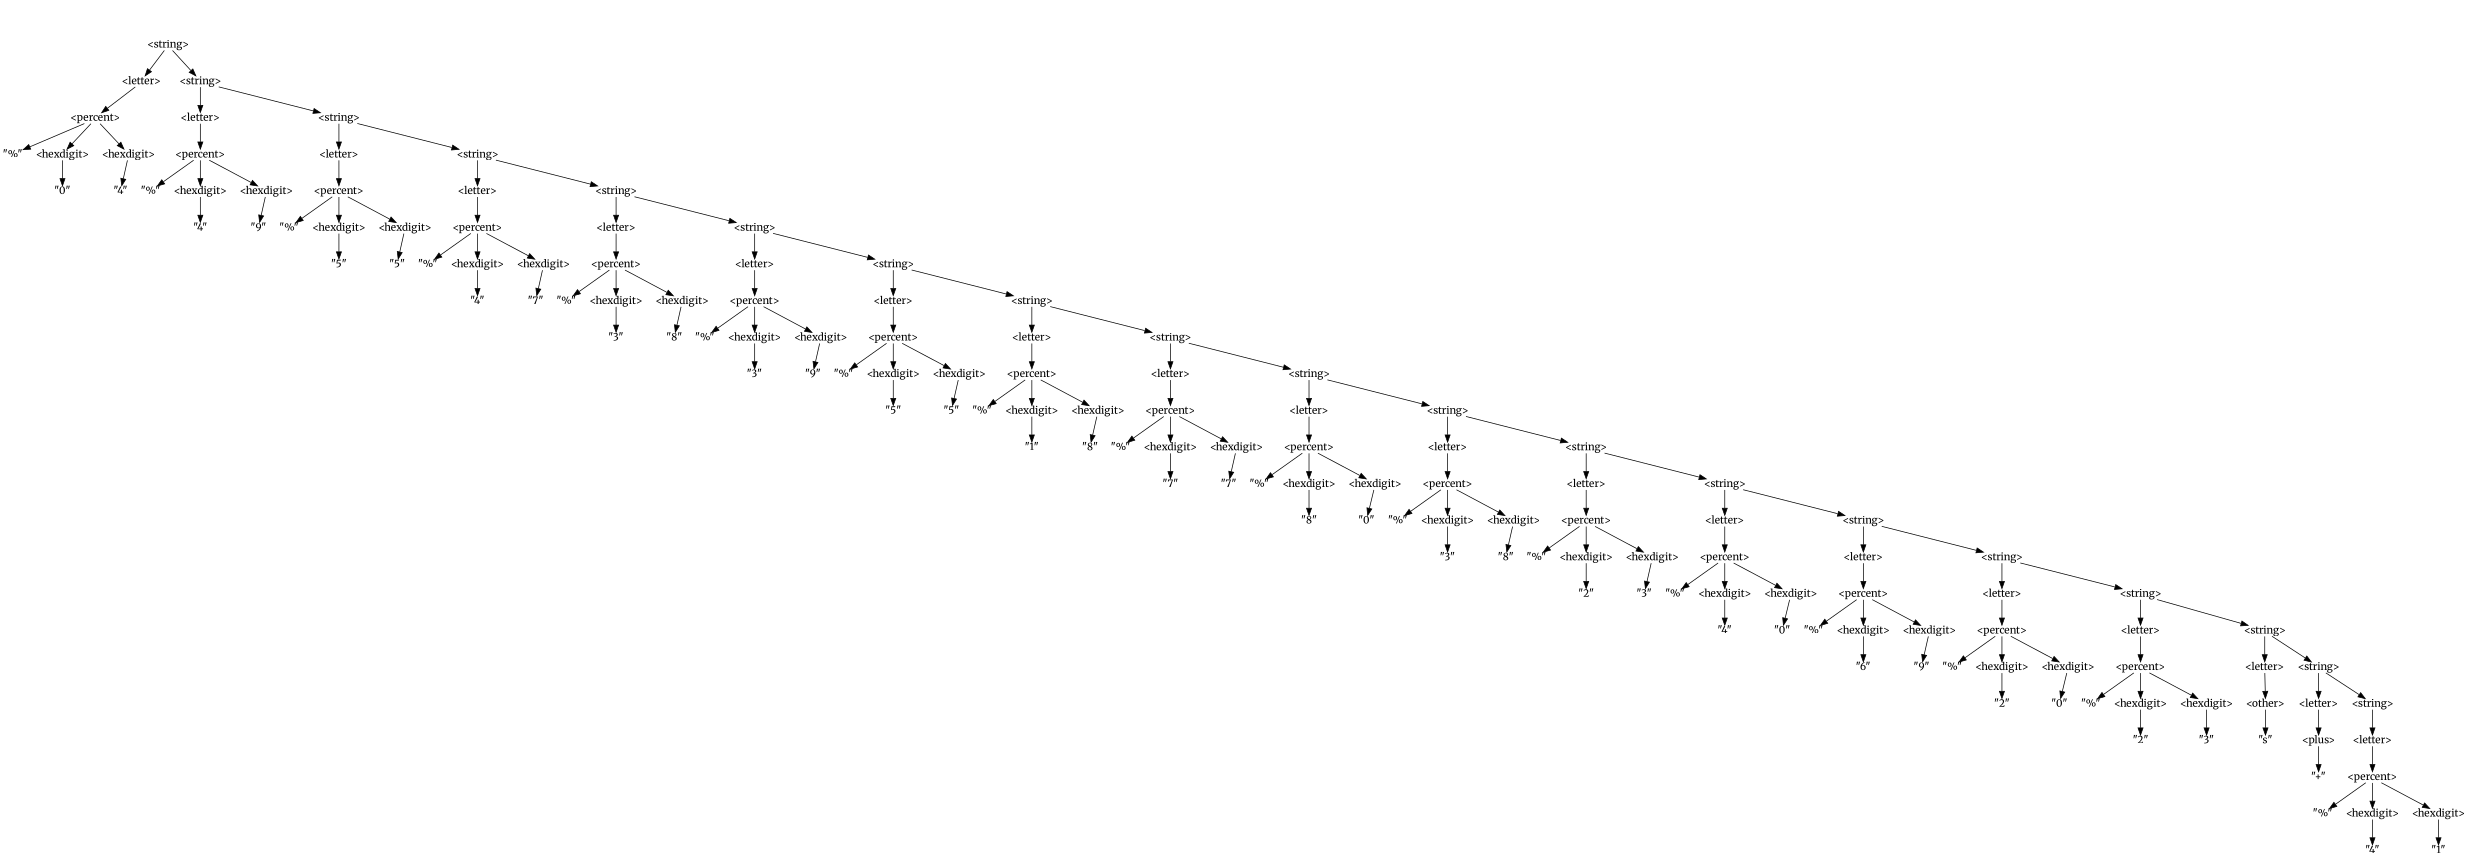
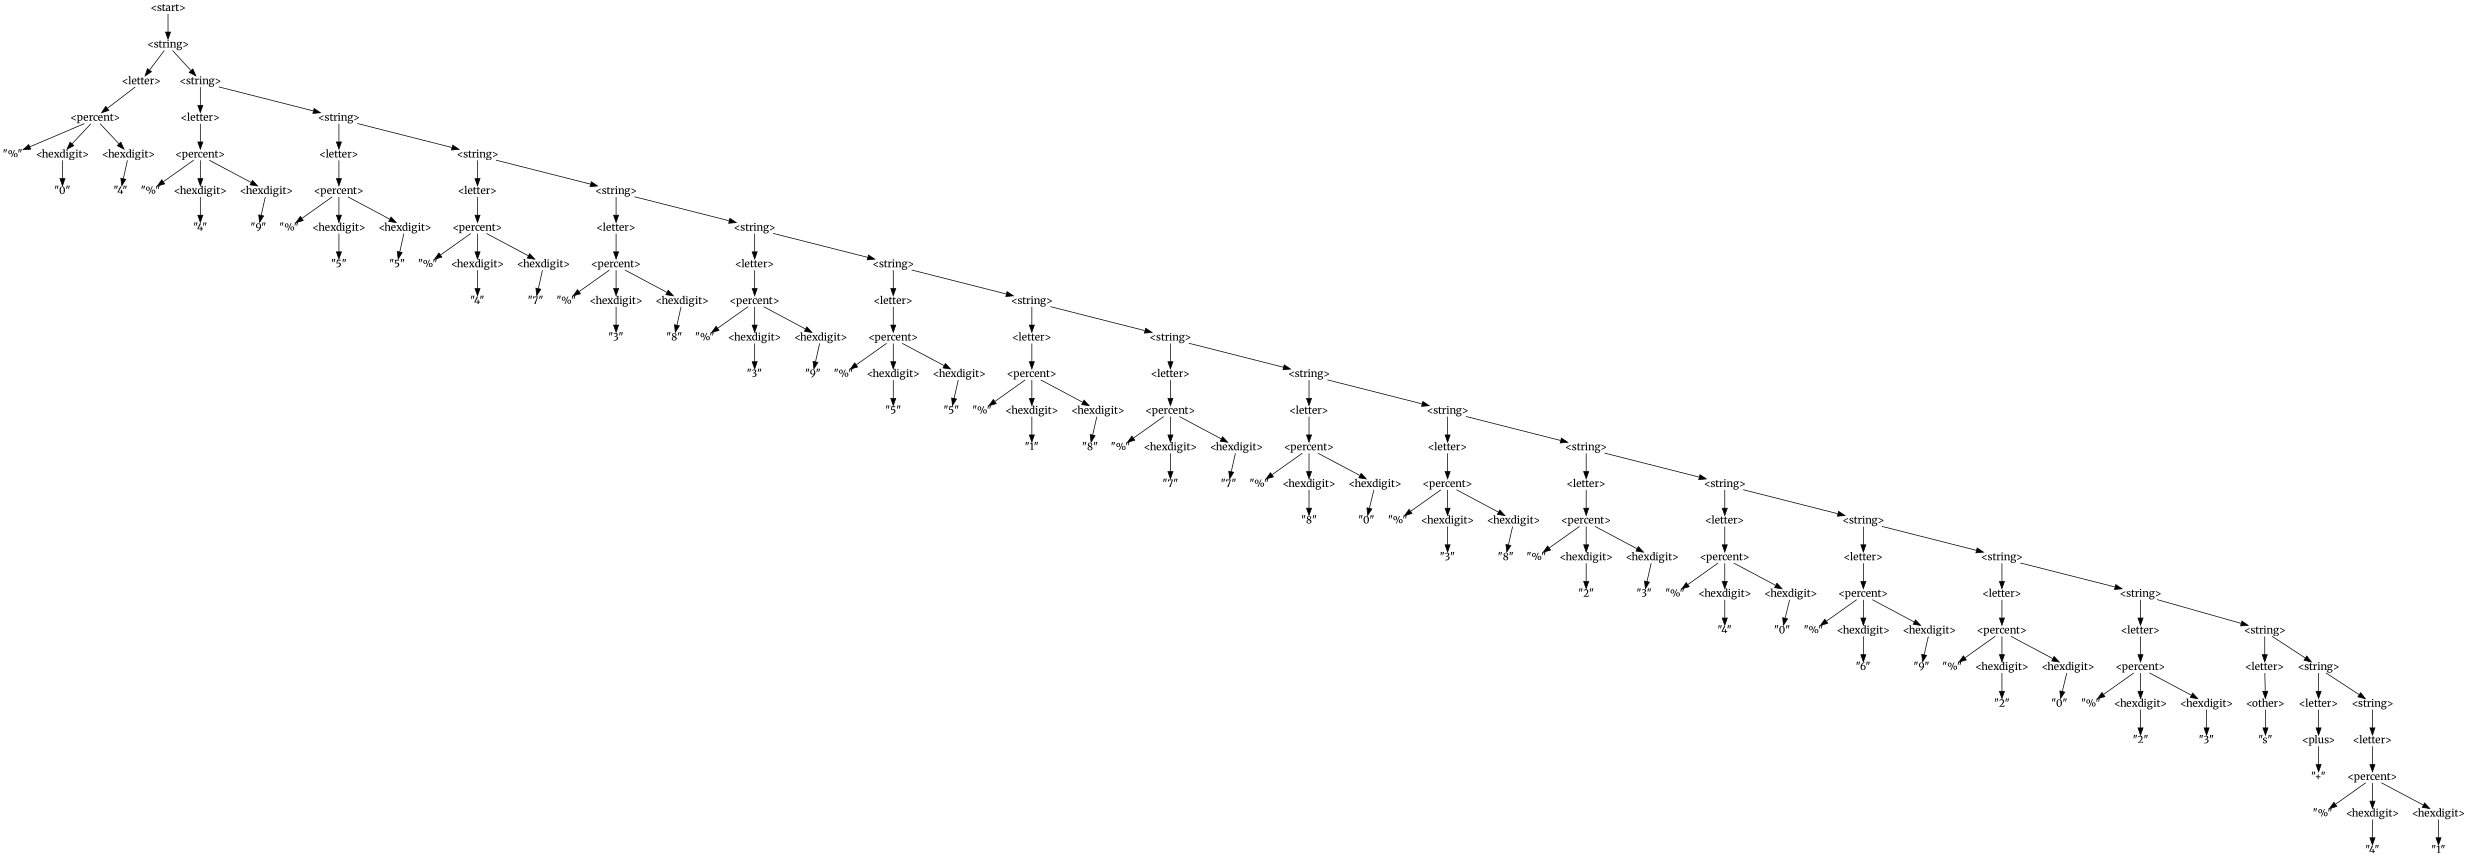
none -> (168, 8)
